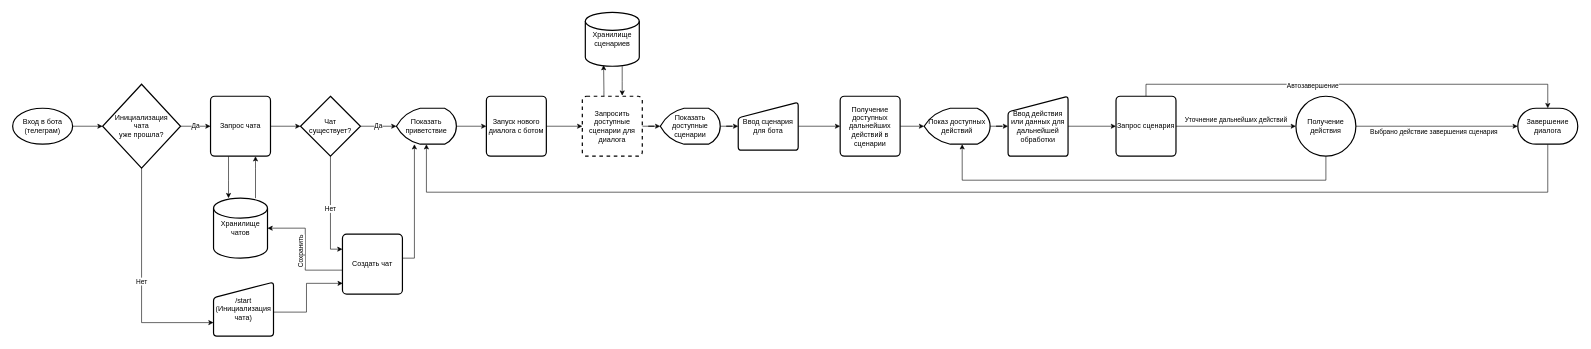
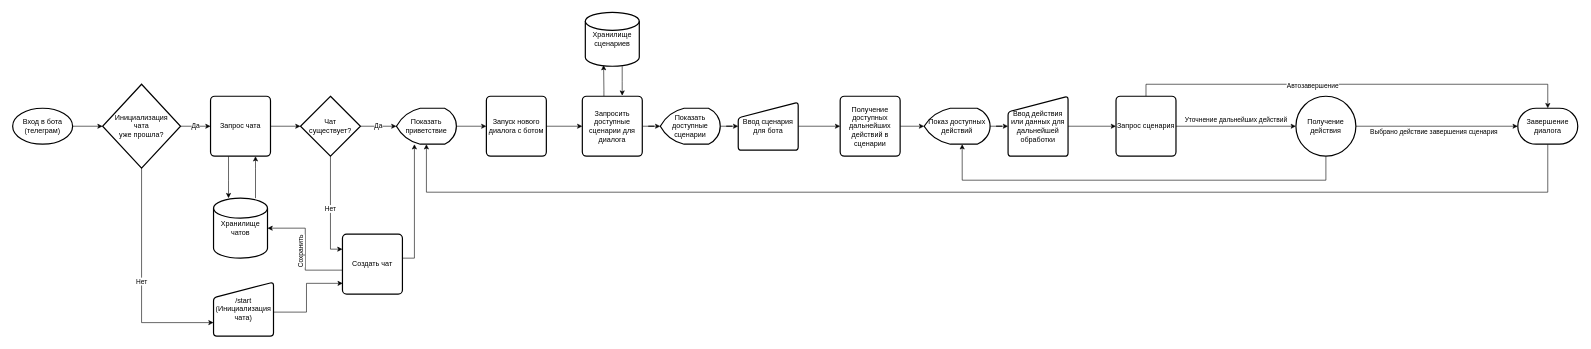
(612, 126) -> (612, 126)
